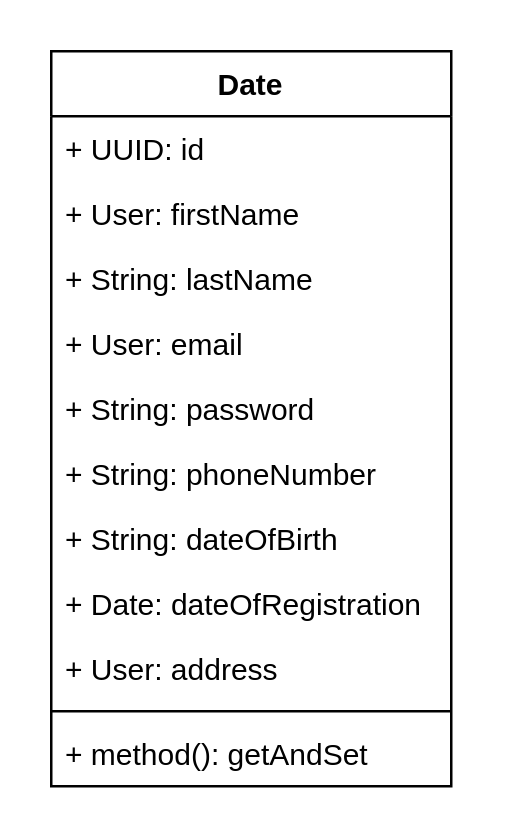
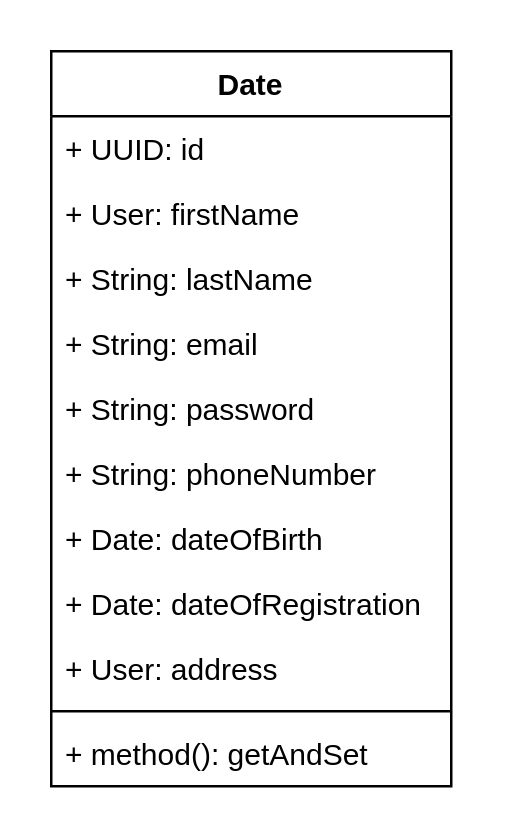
(155, 345) -> (168, 345)
(222, 540) -> (209, 540)
